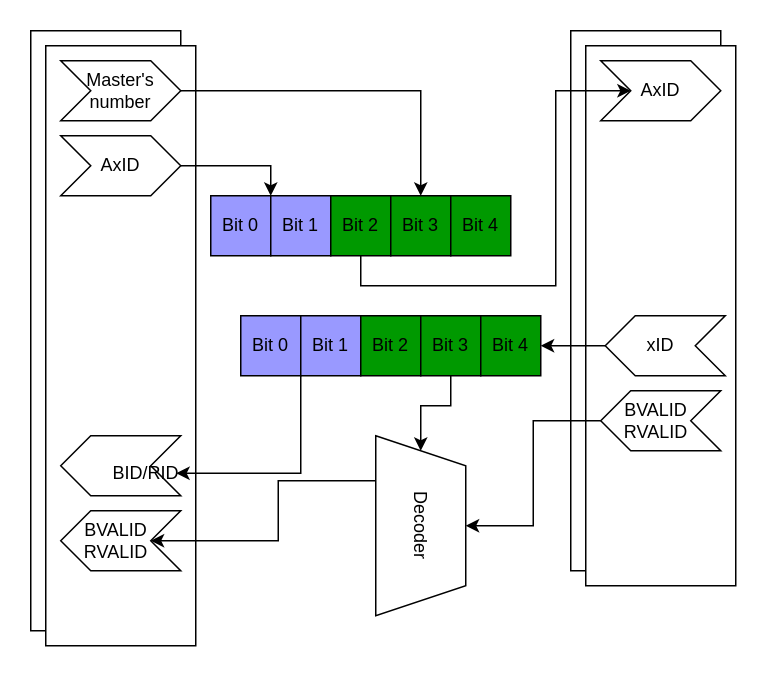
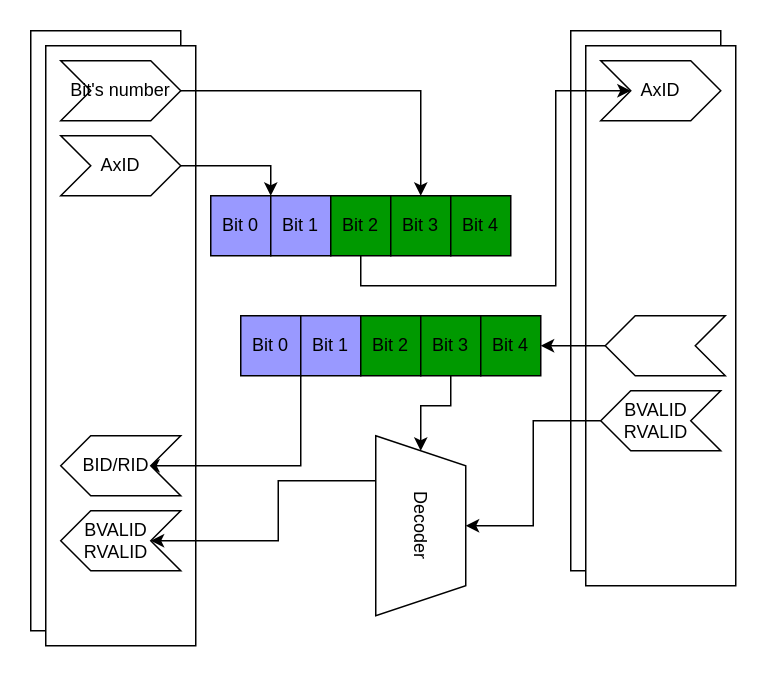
(121, 91) -> (121, 91)
(661, 346) -> none
(146, 473) -> (116, 466)
